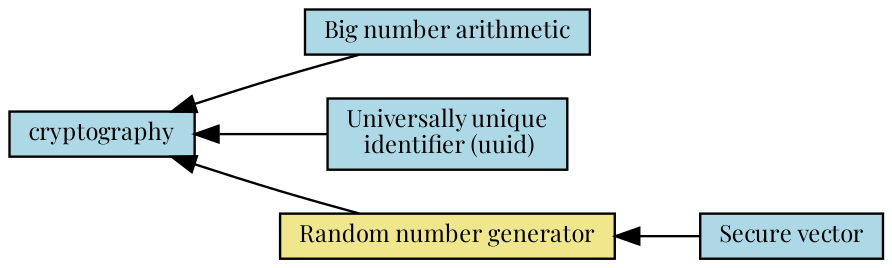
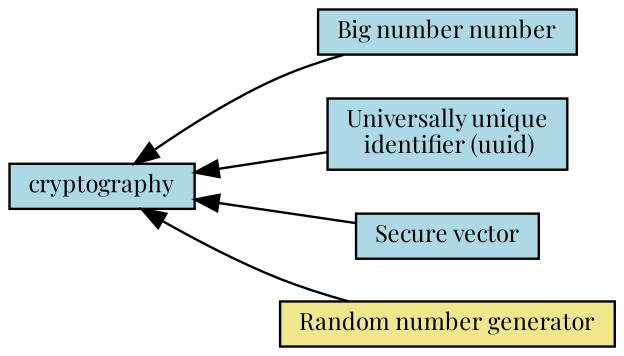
(447, 32) -> (447, 32)
(670, 236) -> (287, 213)
